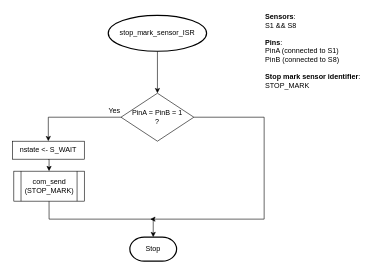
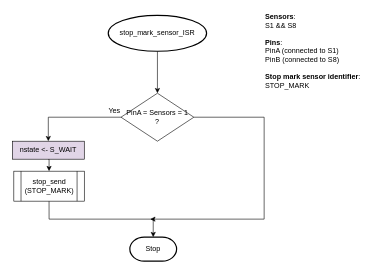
(158, 117) -> (158, 117)
(48, 150) -> (48, 150)
(50, 186) -> (50, 186)
